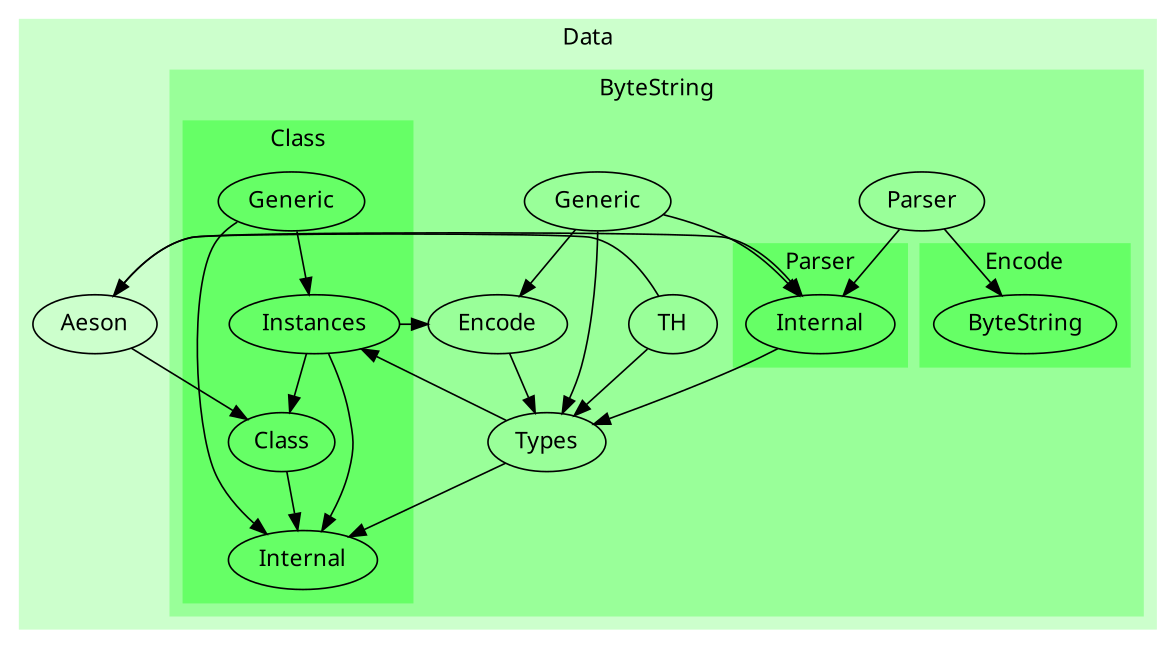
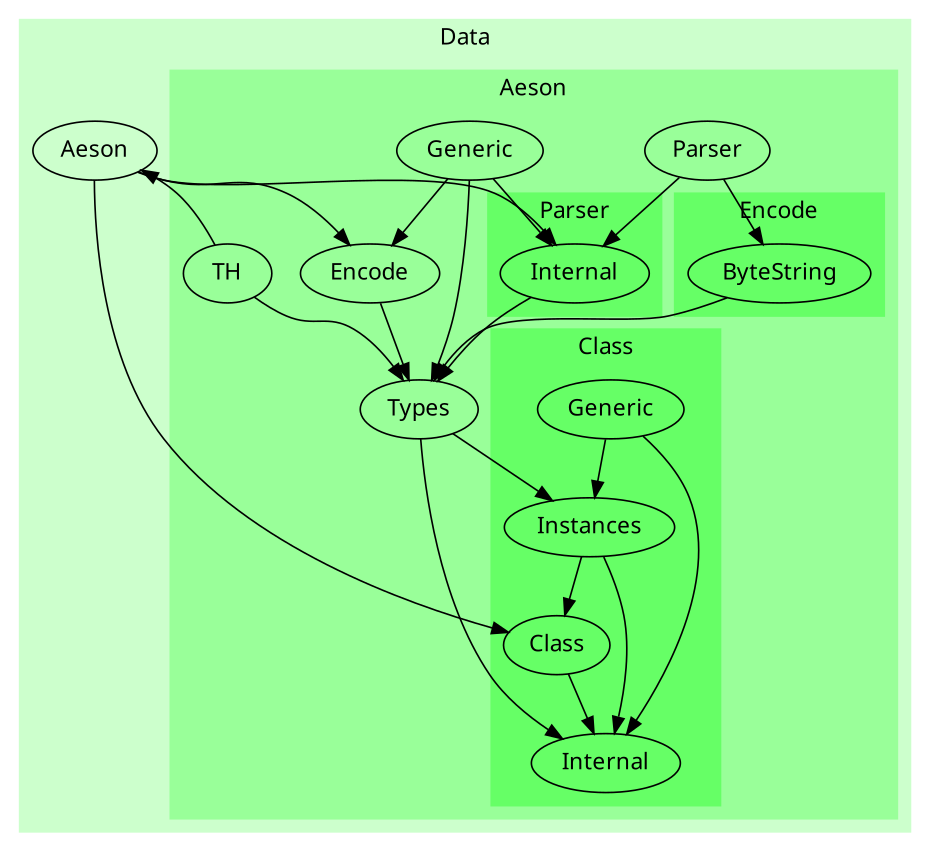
(657, 89) -> (534, 89)
none -> (579, 319)
(403, 324) -> (287, 194)
